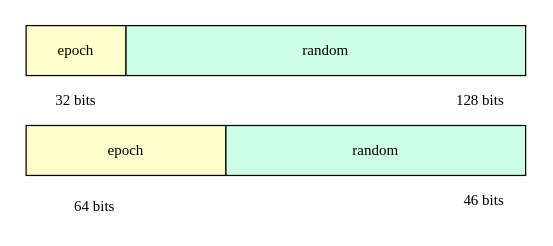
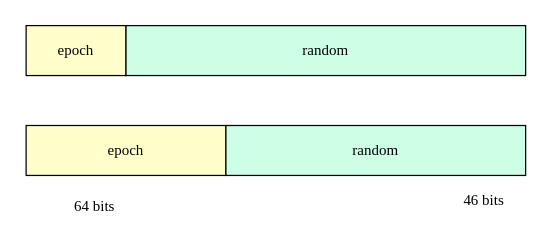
(76, 101) -> none
(463, 101) -> none
